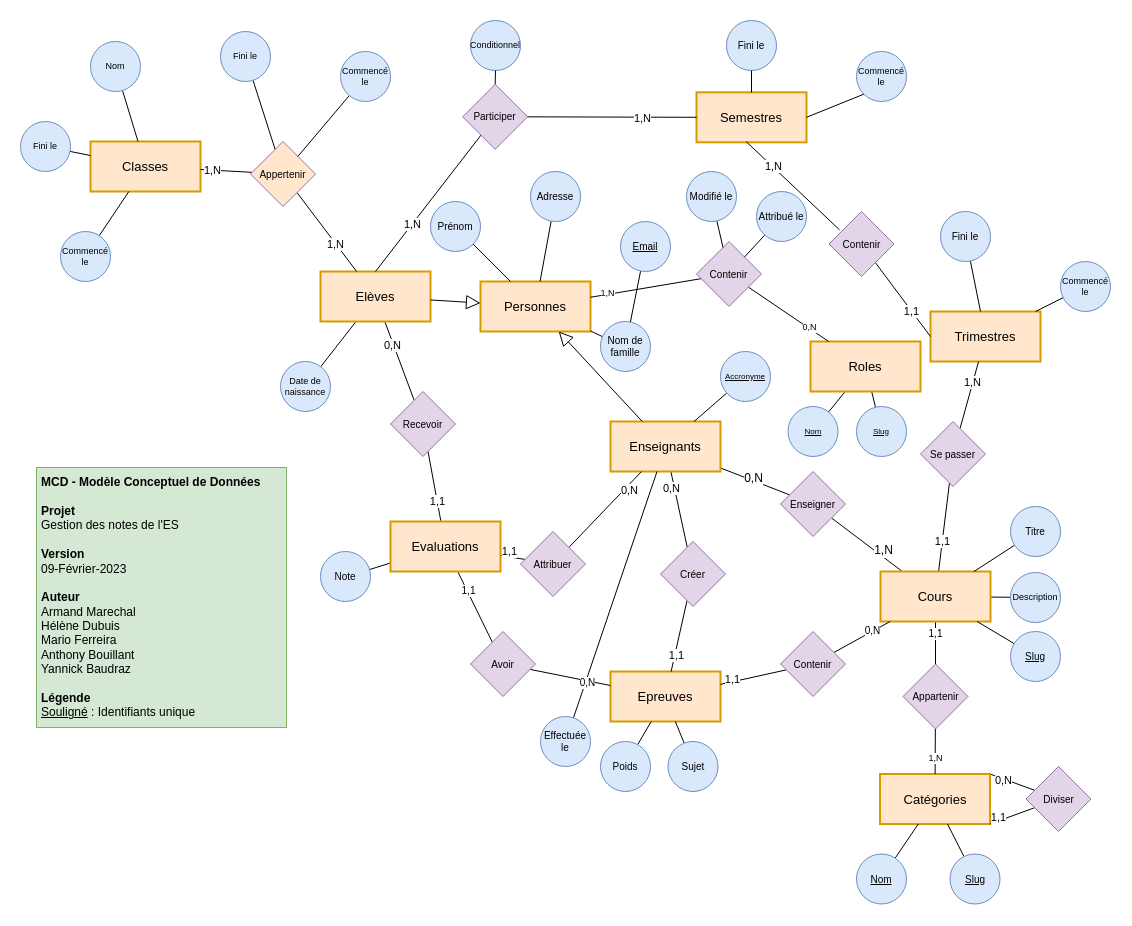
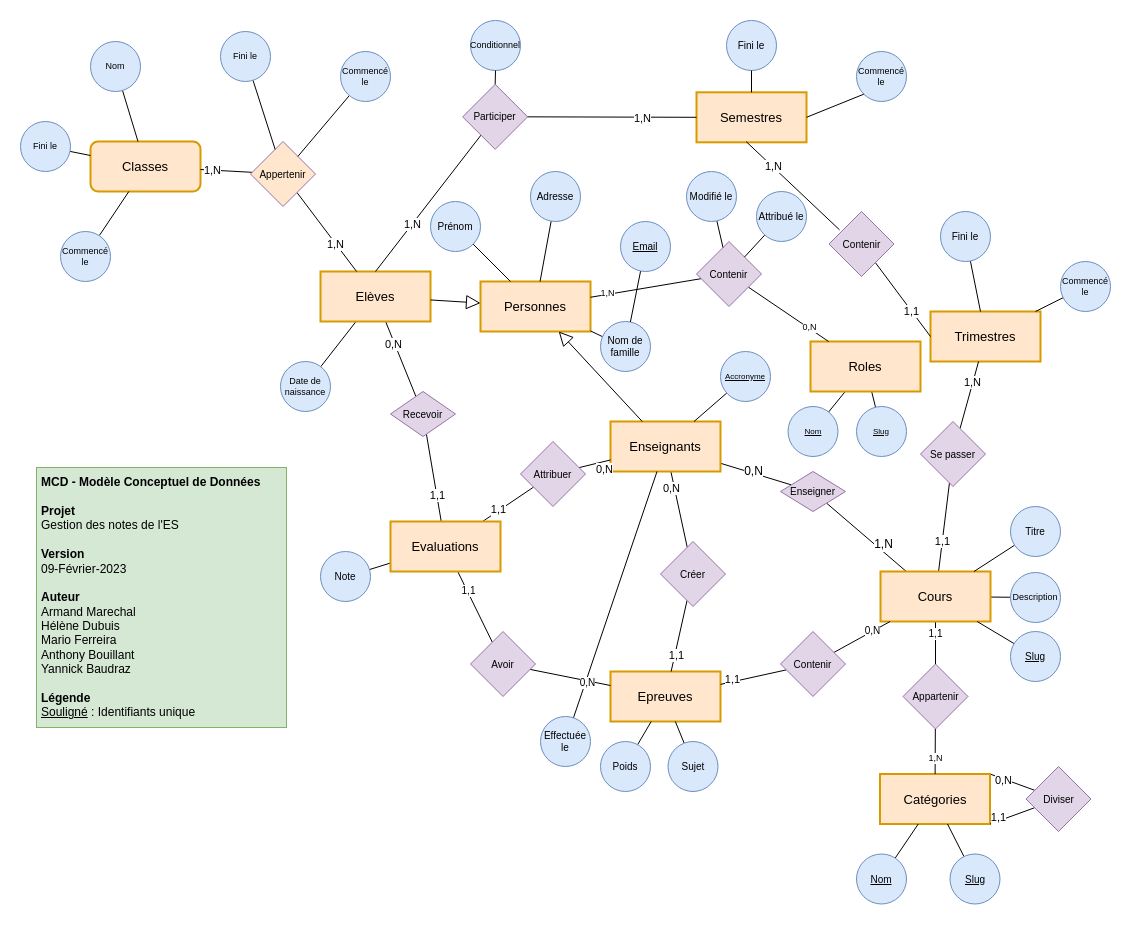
(146, 167) -> (146, 167)
(423, 424) -> (423, 414)
(813, 504) -> (813, 492)
(553, 564) -> (553, 474)
